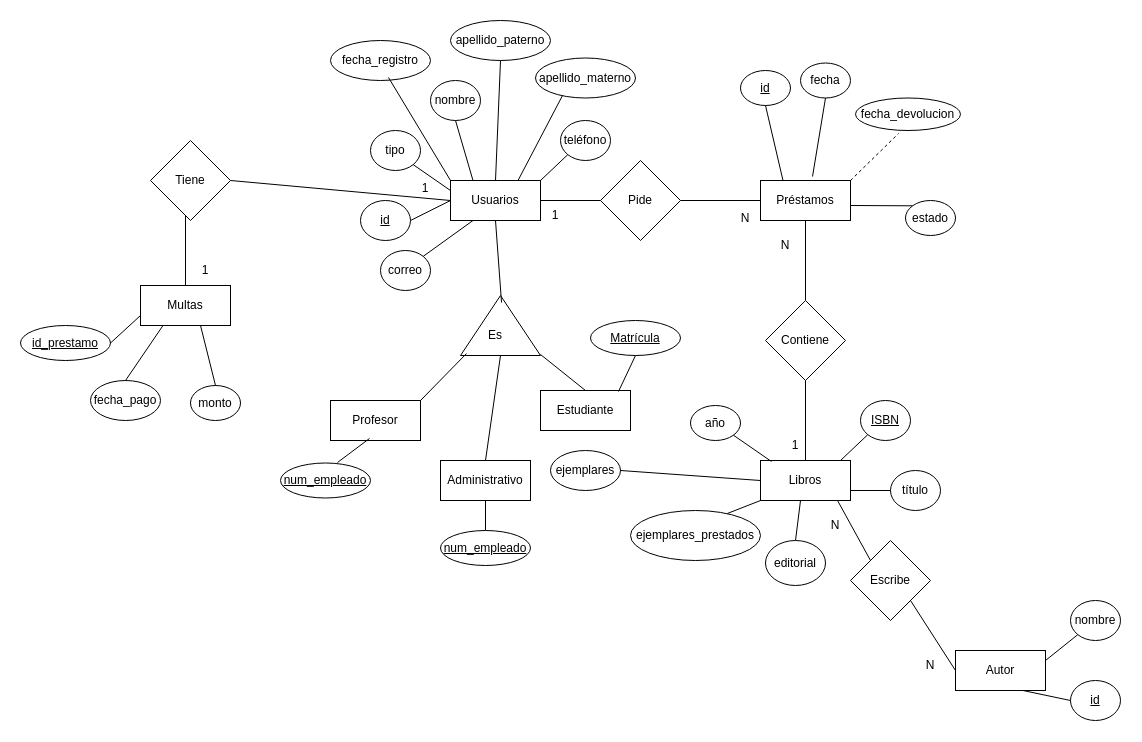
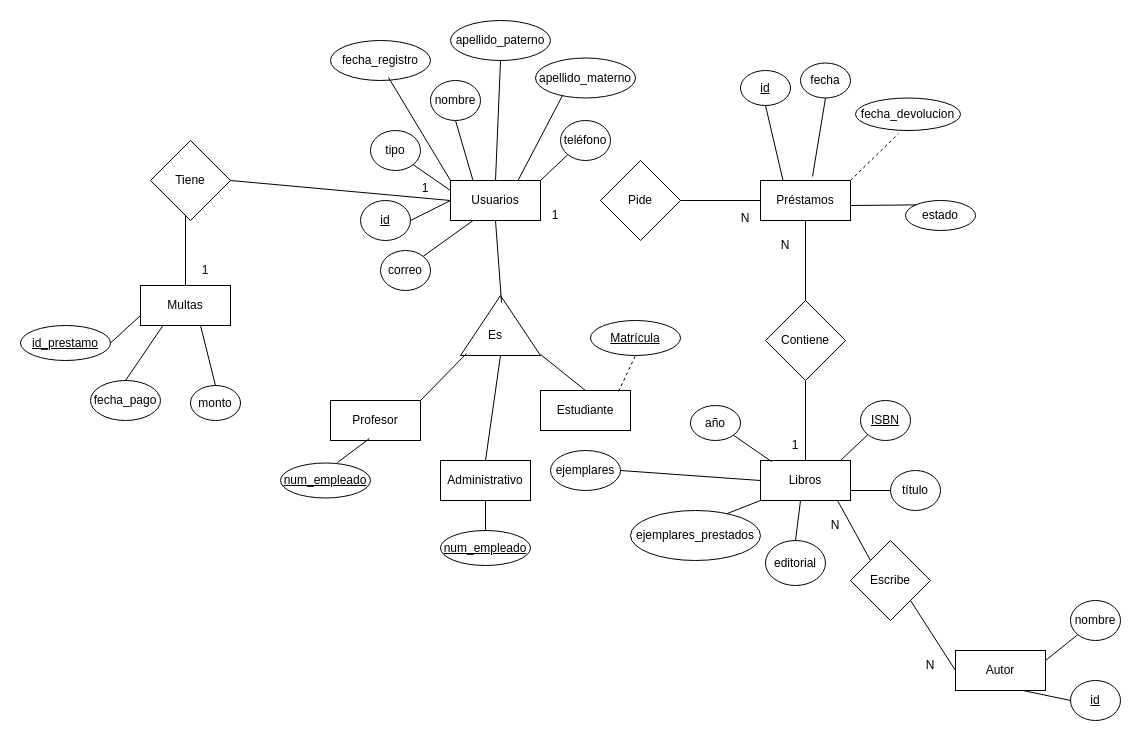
(571, 201) -> none
(931, 218) -> (941, 216)
(627, 373) -> (627, 373)
